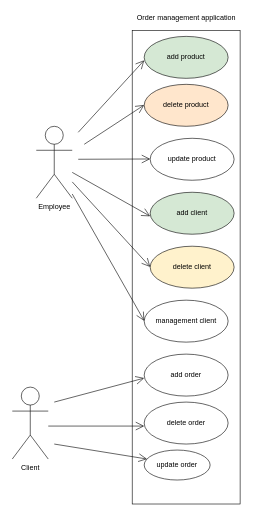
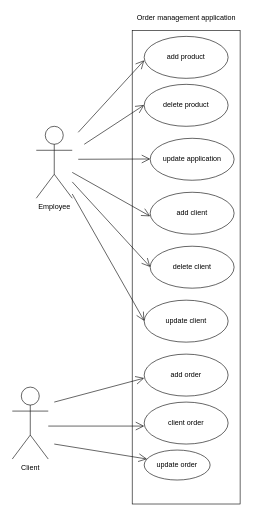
(186, 57) -> (186, 57)
(186, 105) -> (186, 105)
(192, 159) -> (192, 159)
(192, 213) -> (192, 213)
(192, 267) -> (192, 267)
(186, 321) -> (186, 321)
(186, 423) -> (186, 423)
